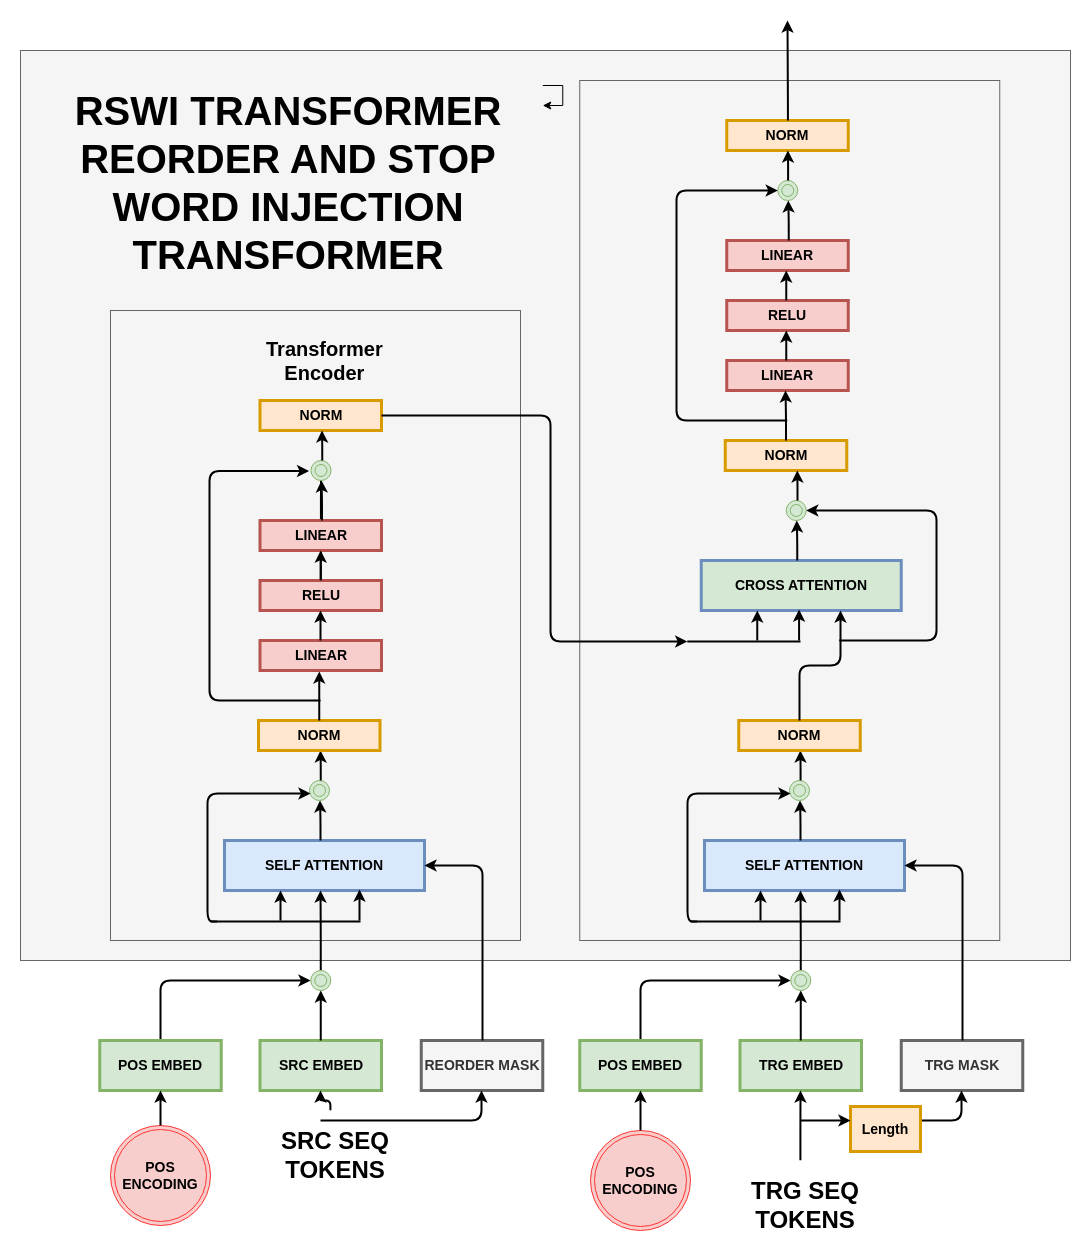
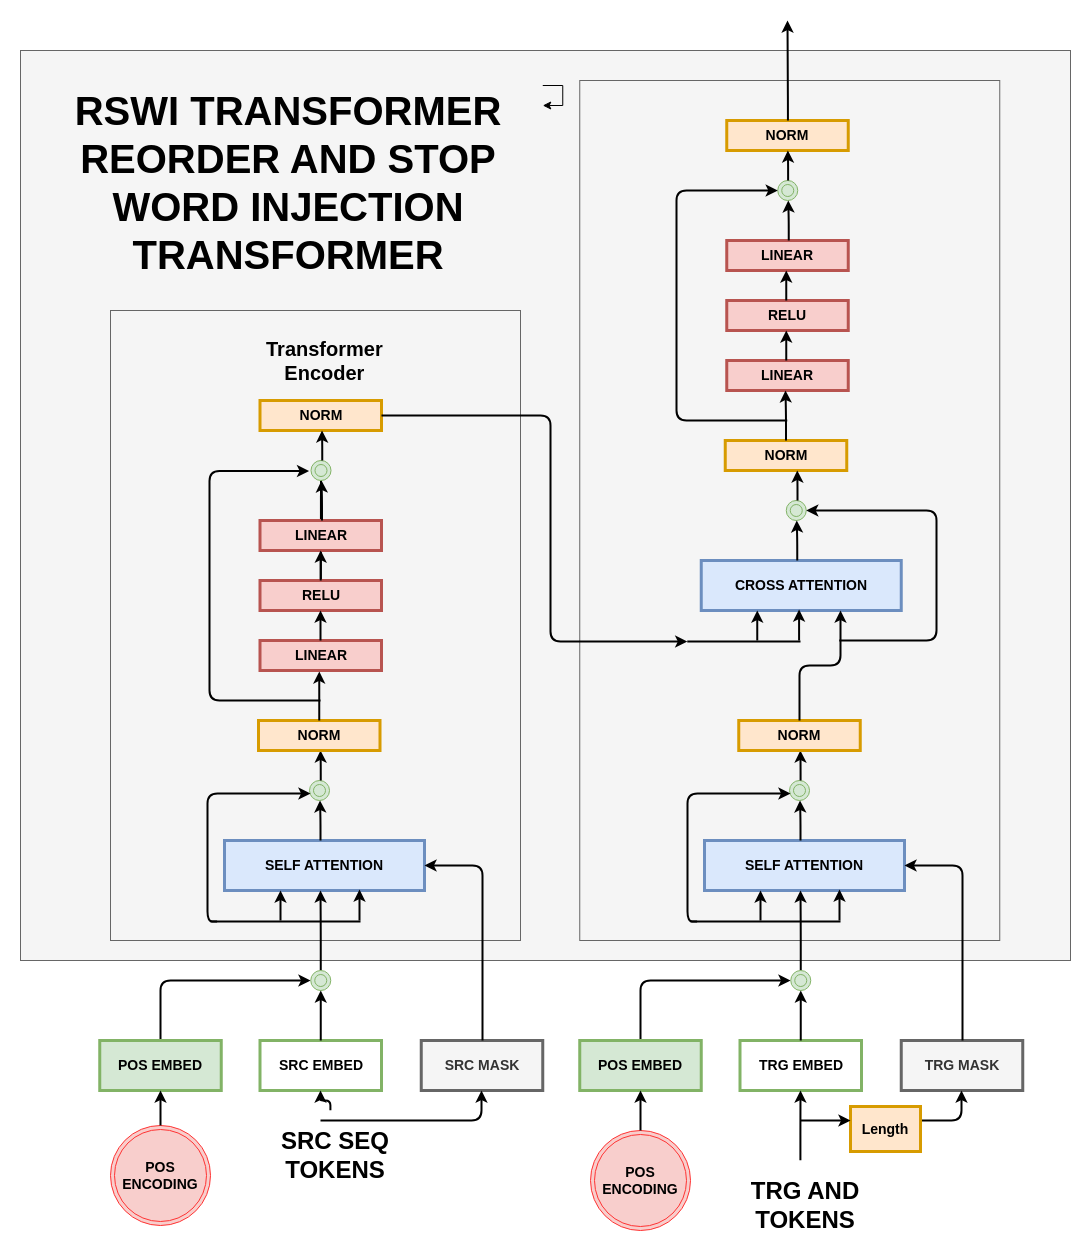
(801, 586) -> (801, 586)
(321, 1066) -> (321, 1066)
(483, 1066) -> (483, 1066)
(801, 1066) -> (801, 1066)
(792, 1186) -> (792, 1186)
